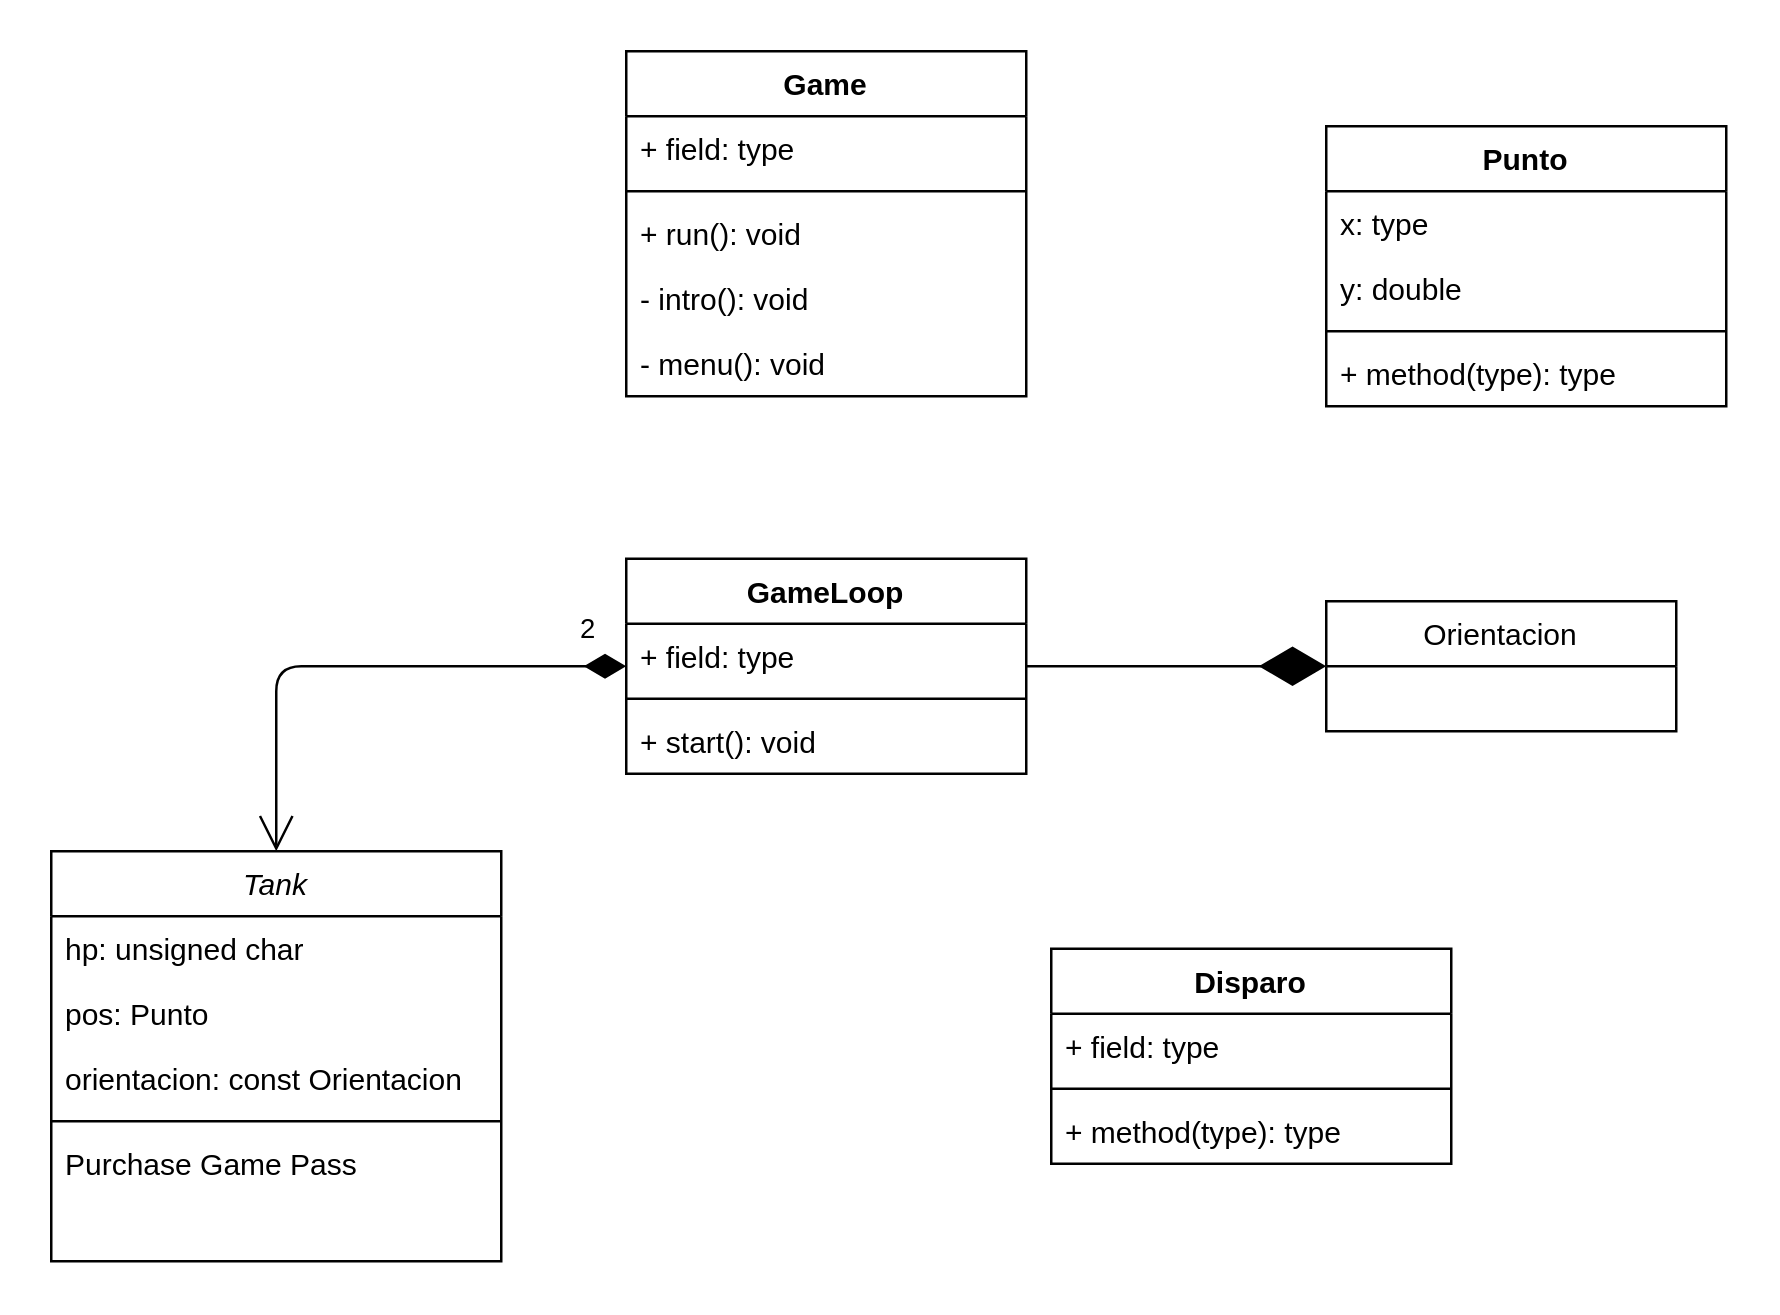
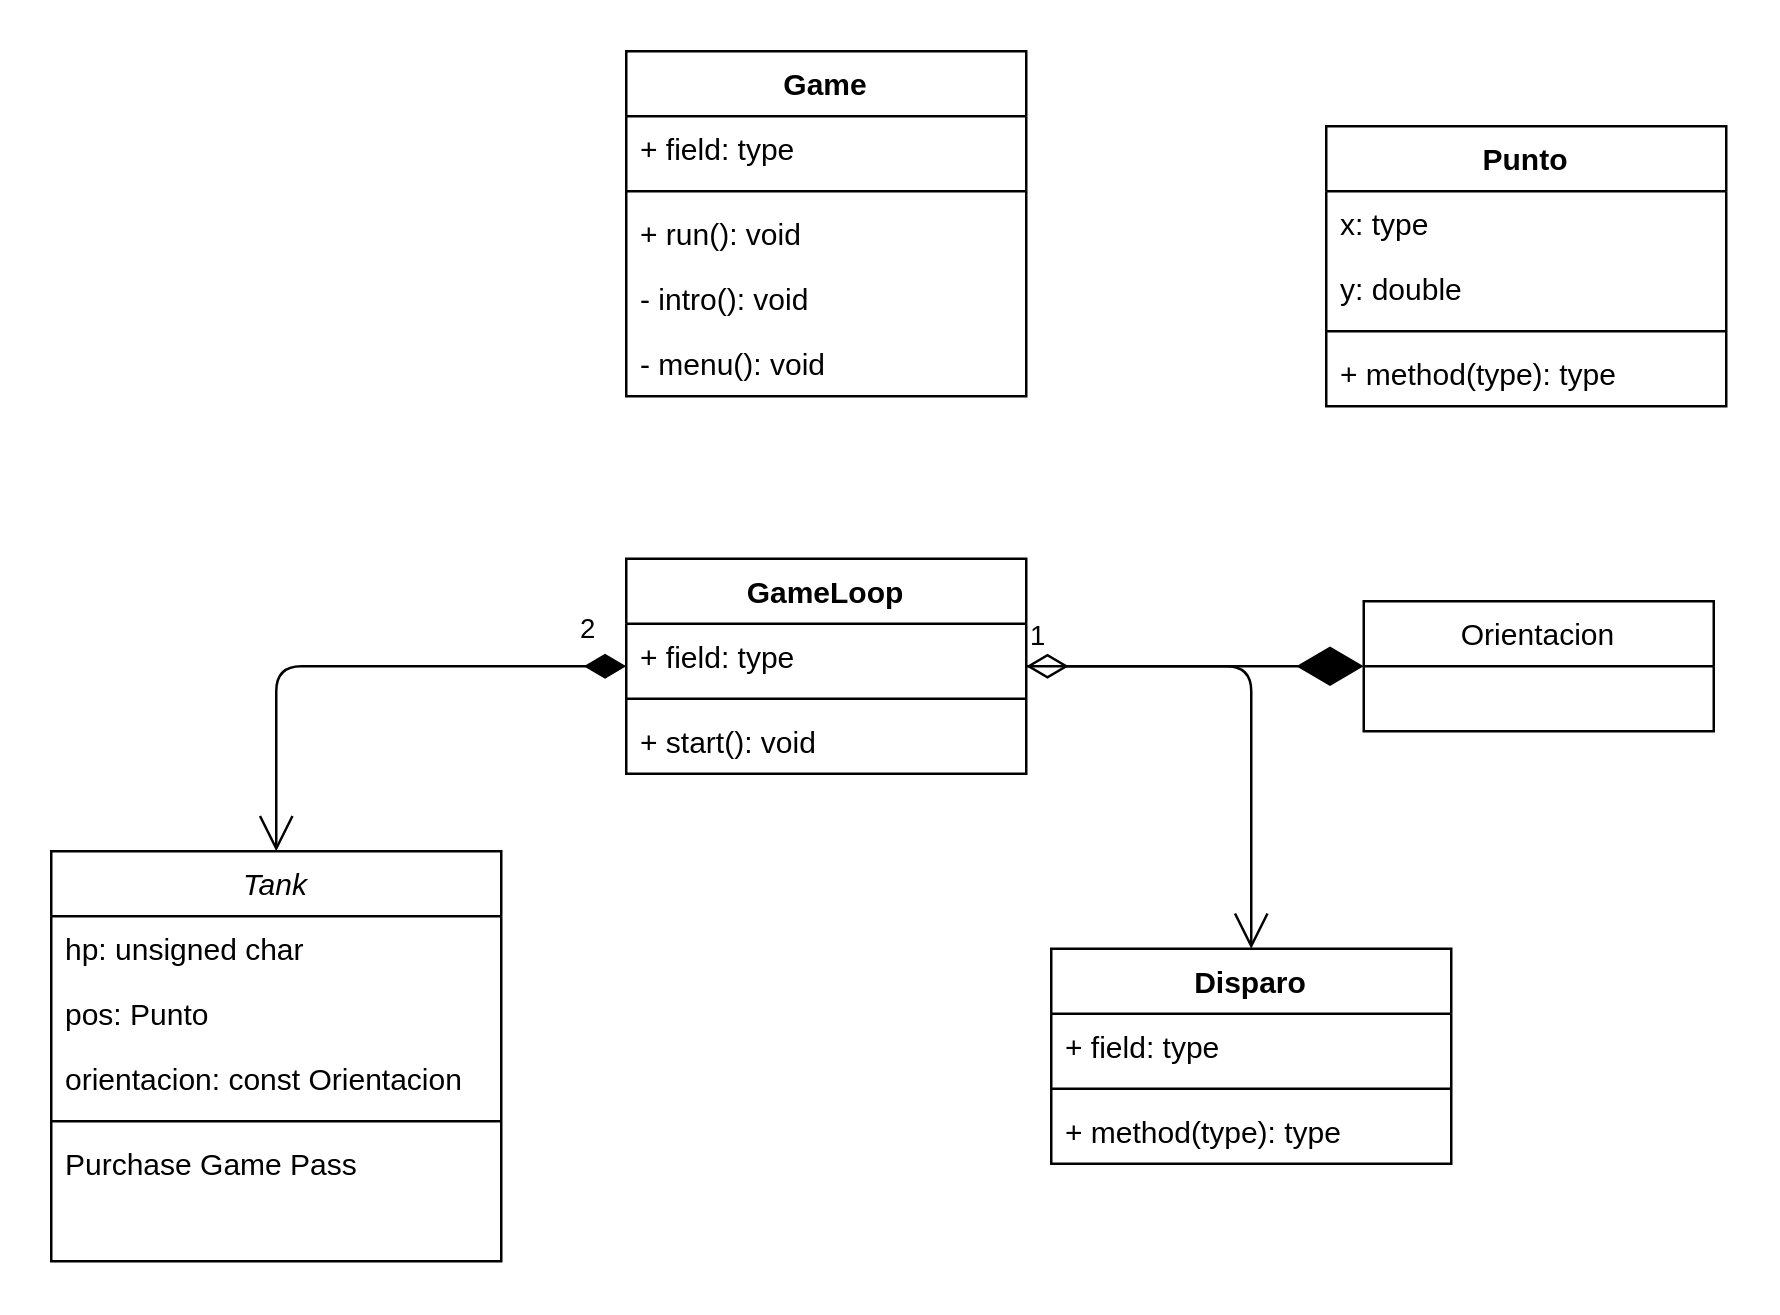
(1501, 666) -> (1539, 666)
none -> (1251, 808)
